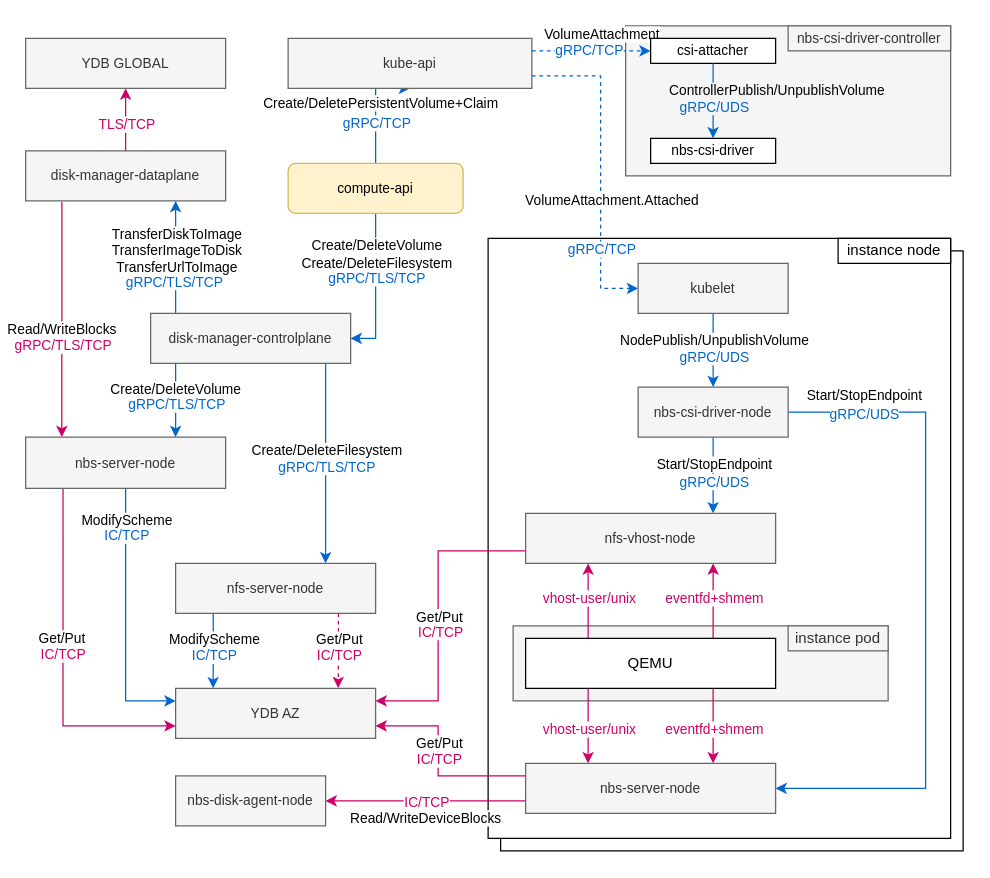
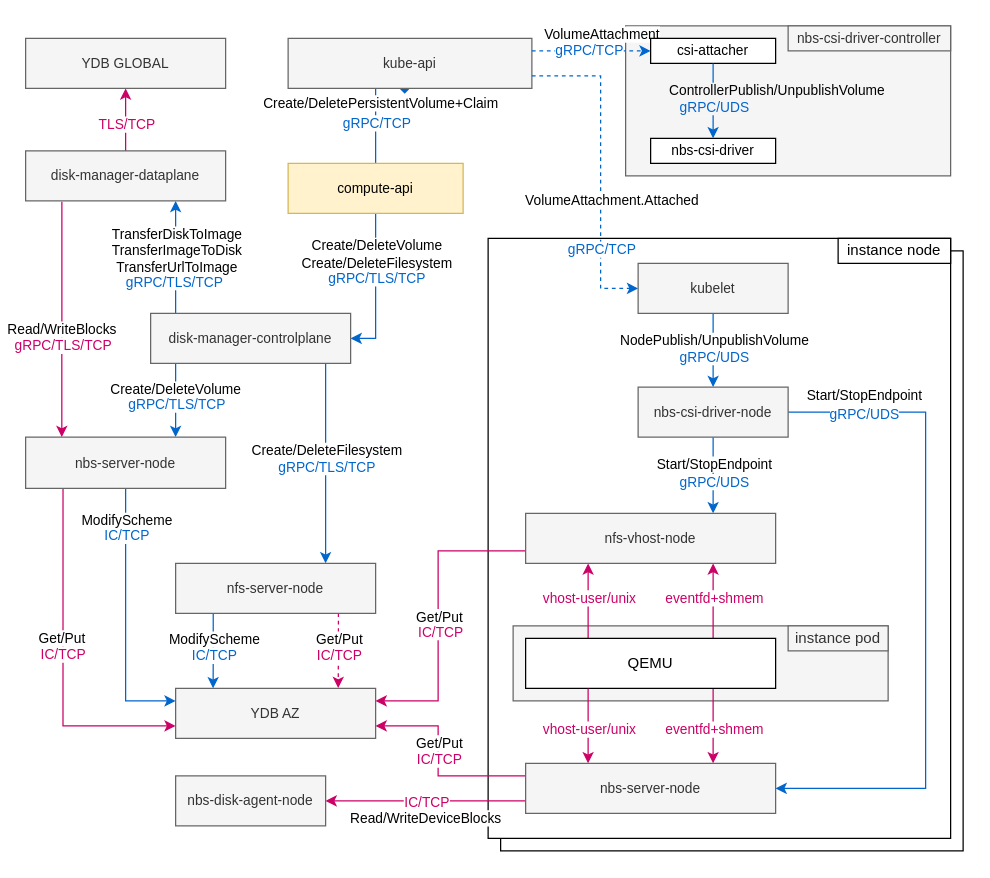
(400, 88) -> (399, 88)
(376, 188) -> (376, 188)
